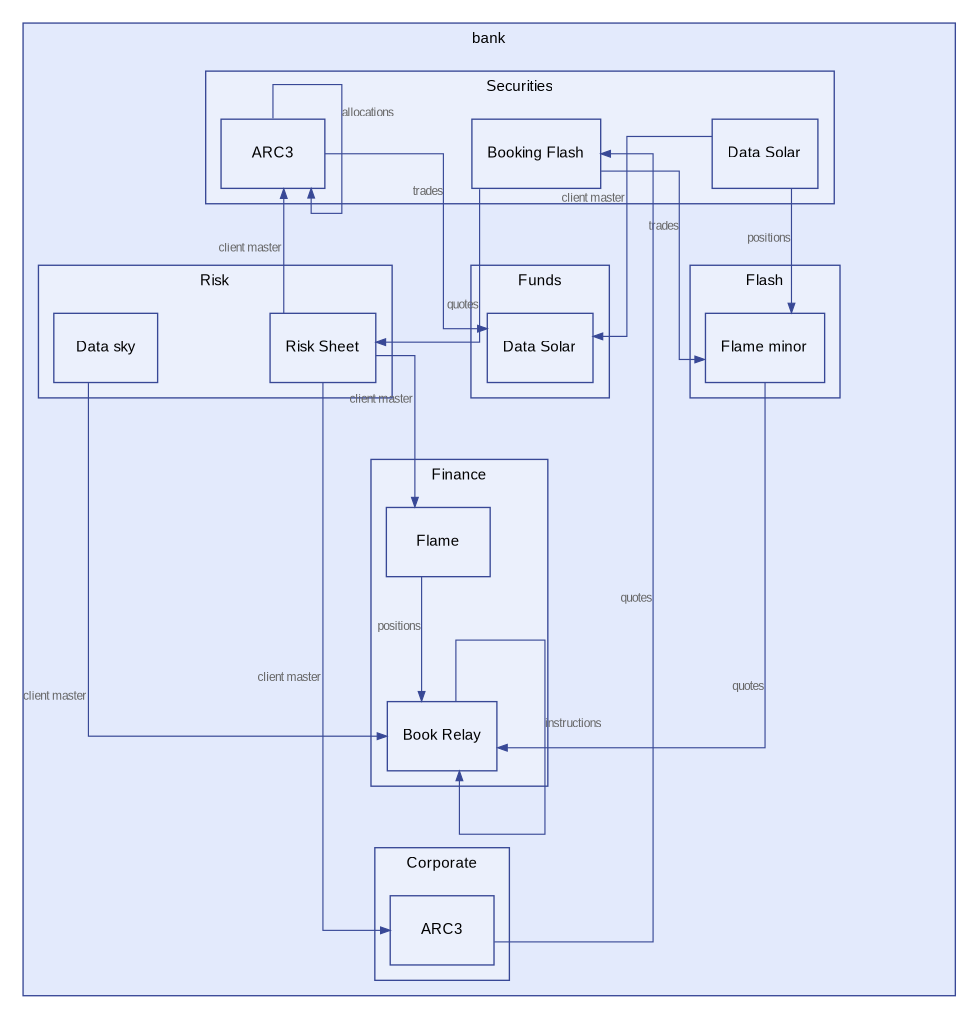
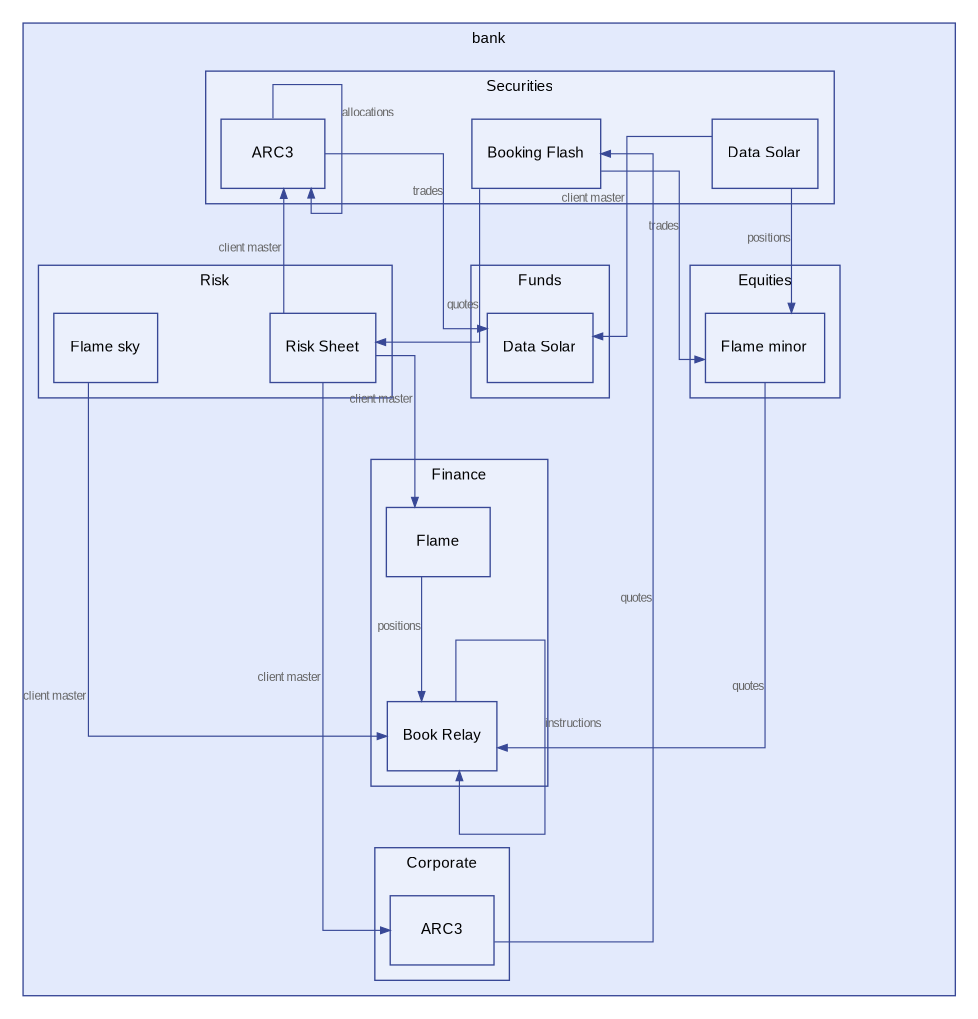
(765, 282) -> (765, 282)
(106, 348) -> (106, 348)
